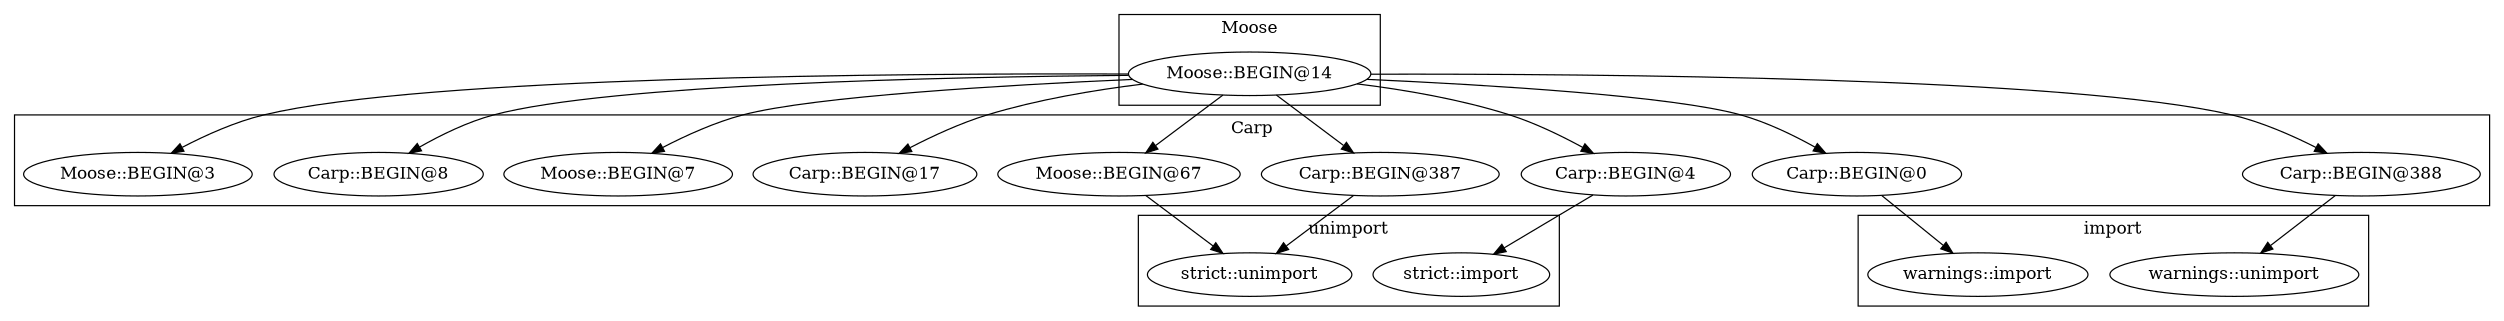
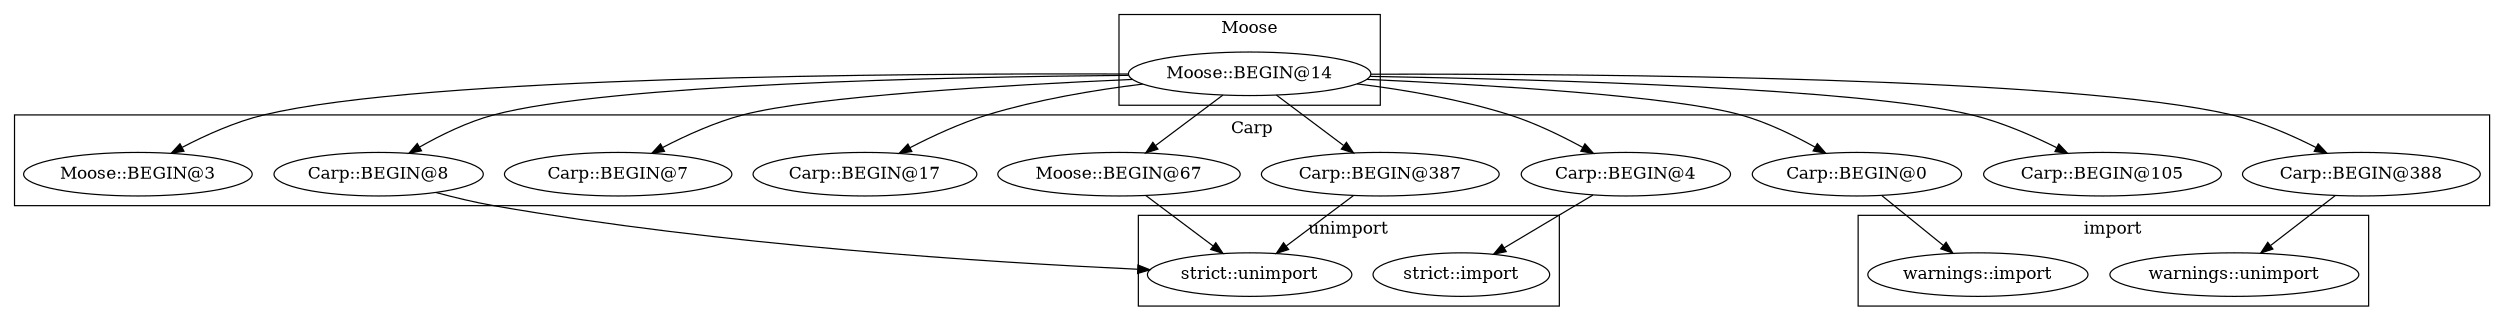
(618, 174) -> (618, 174)
none -> (2102, 174)
none -> (785, 244)
